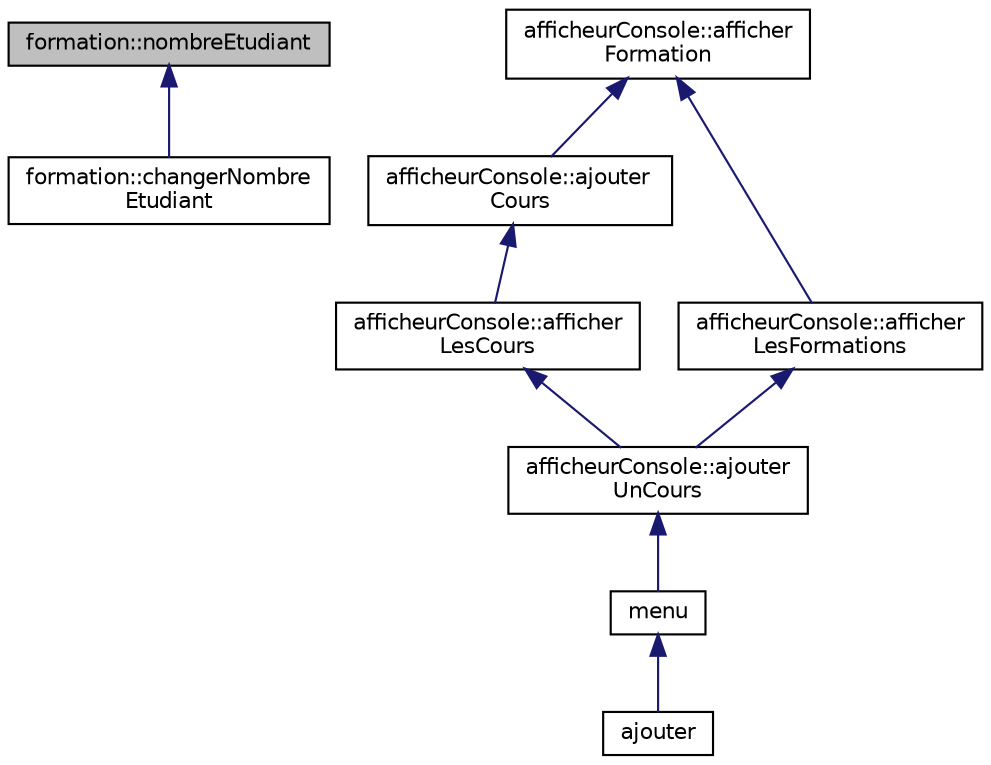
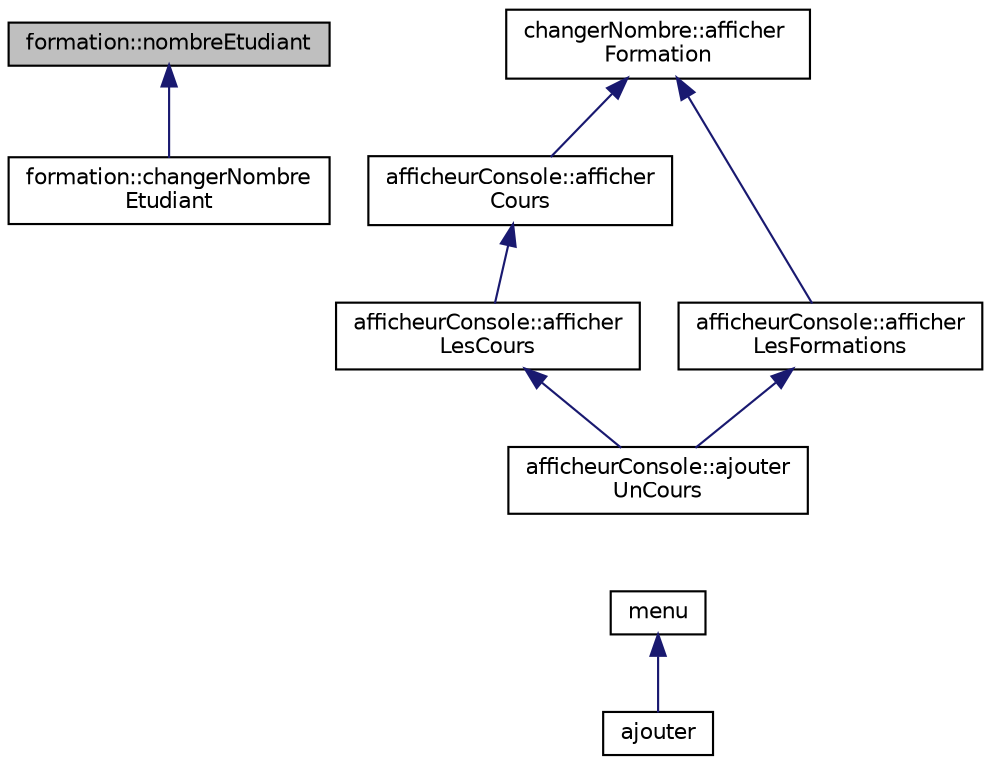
(658, 44) -> (658, 44)
(520, 191) -> (520, 191)
(658, 563) -> none
